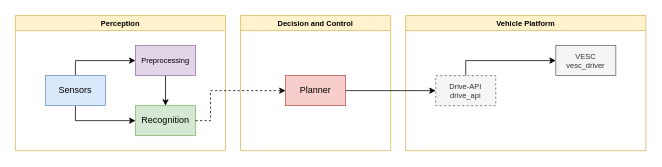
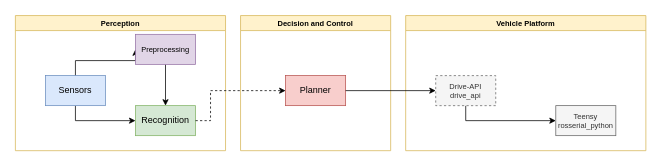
(165, 60) -> (165, 49)
(500, 60) -> none
(585, 60) -> none
none -> (500, 120)
none -> (585, 120)
